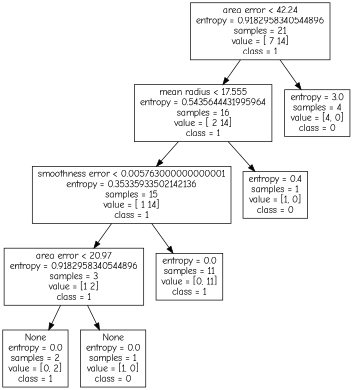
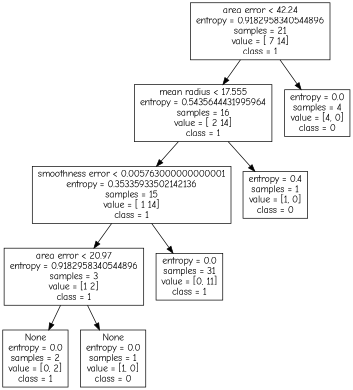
(317, 113) -> (317, 113)
(189, 277) -> (189, 277)
